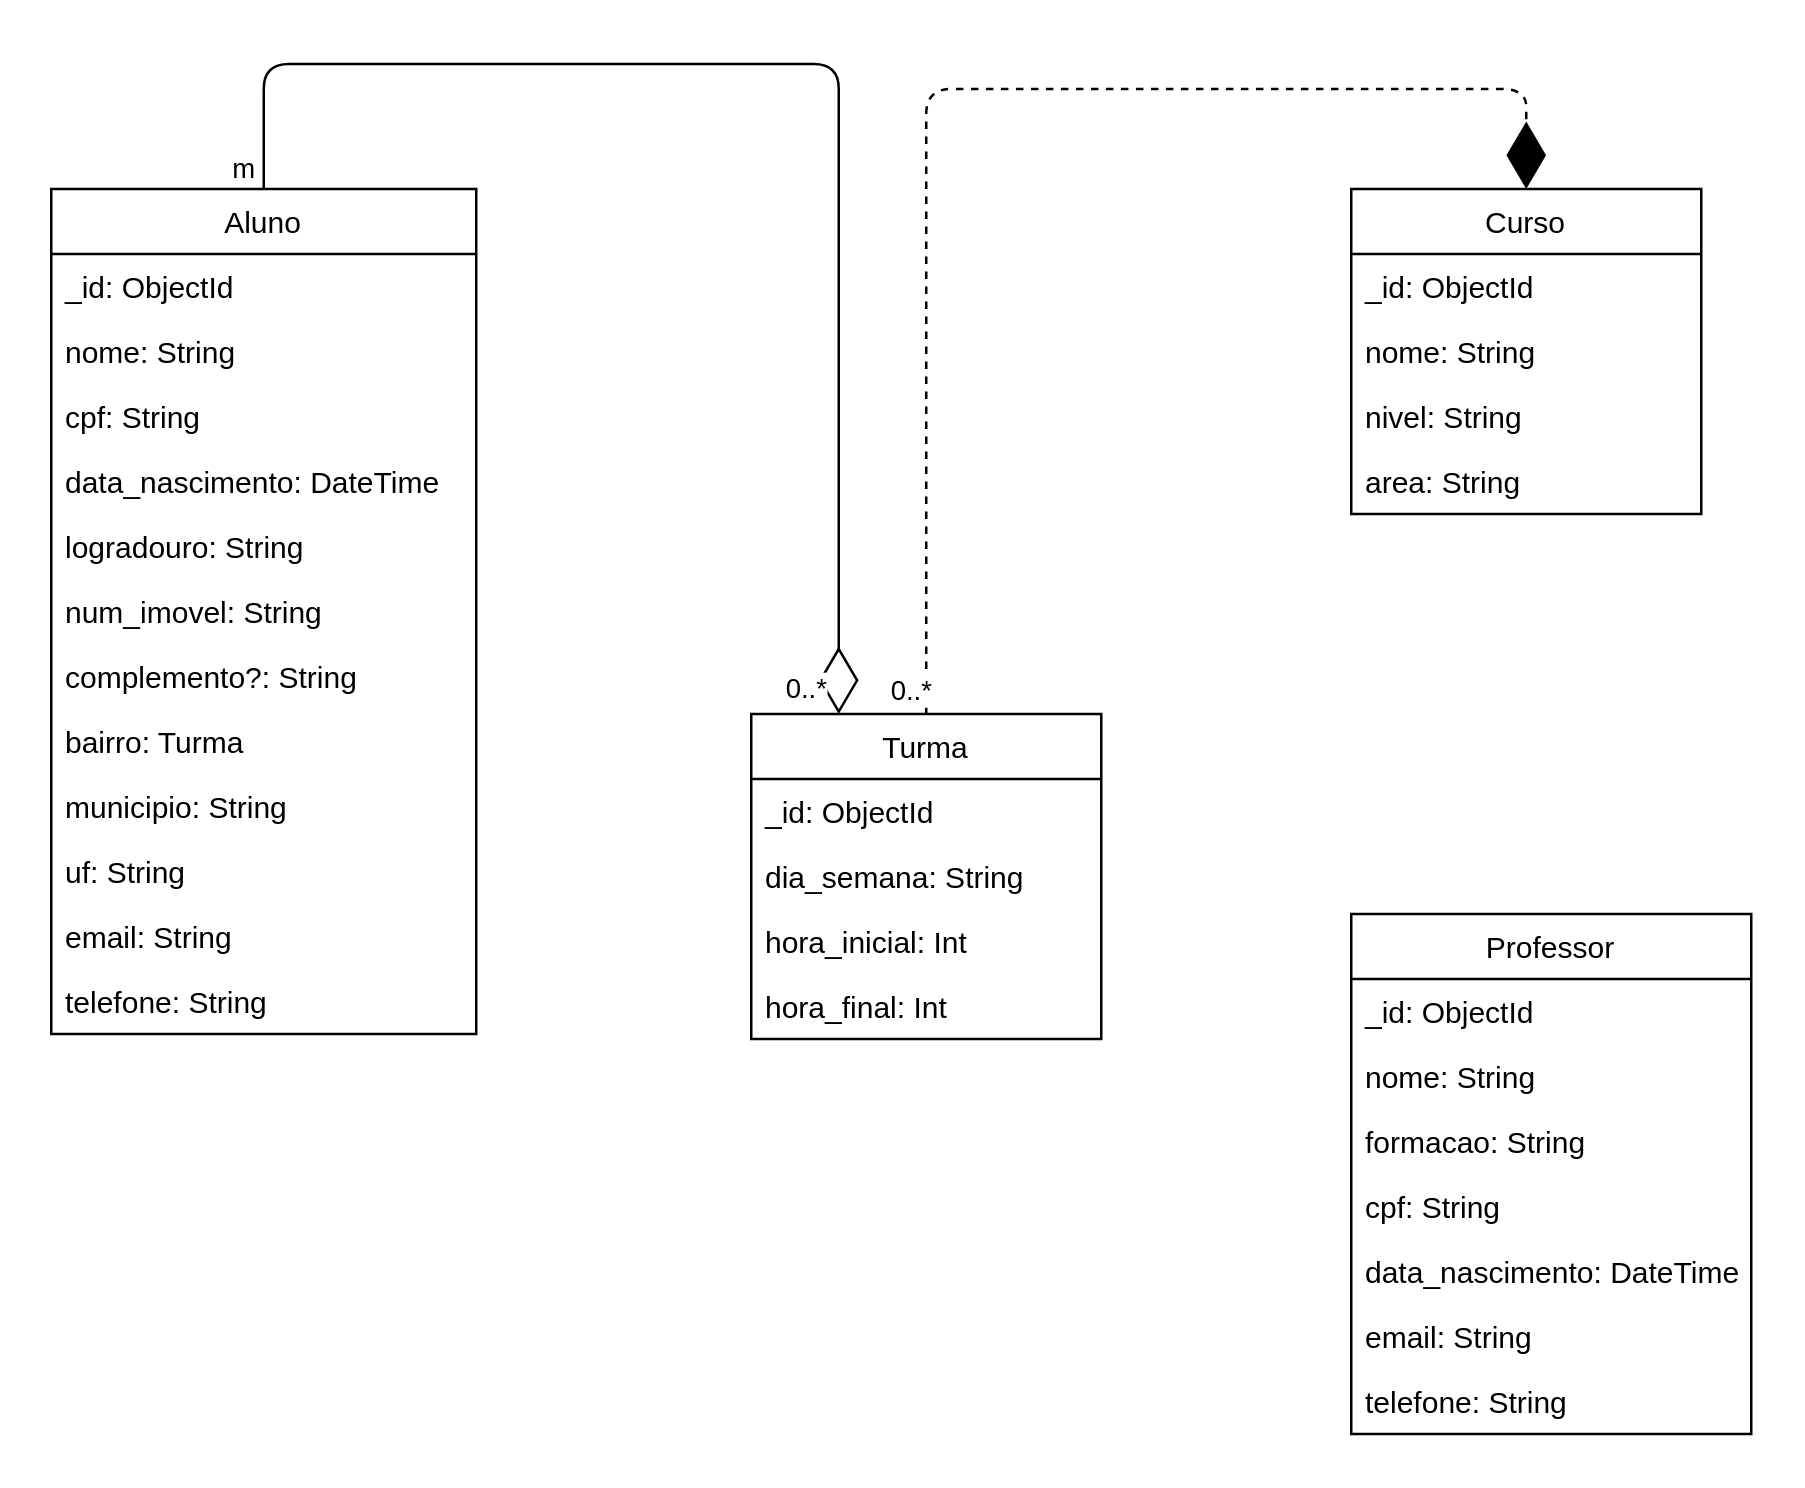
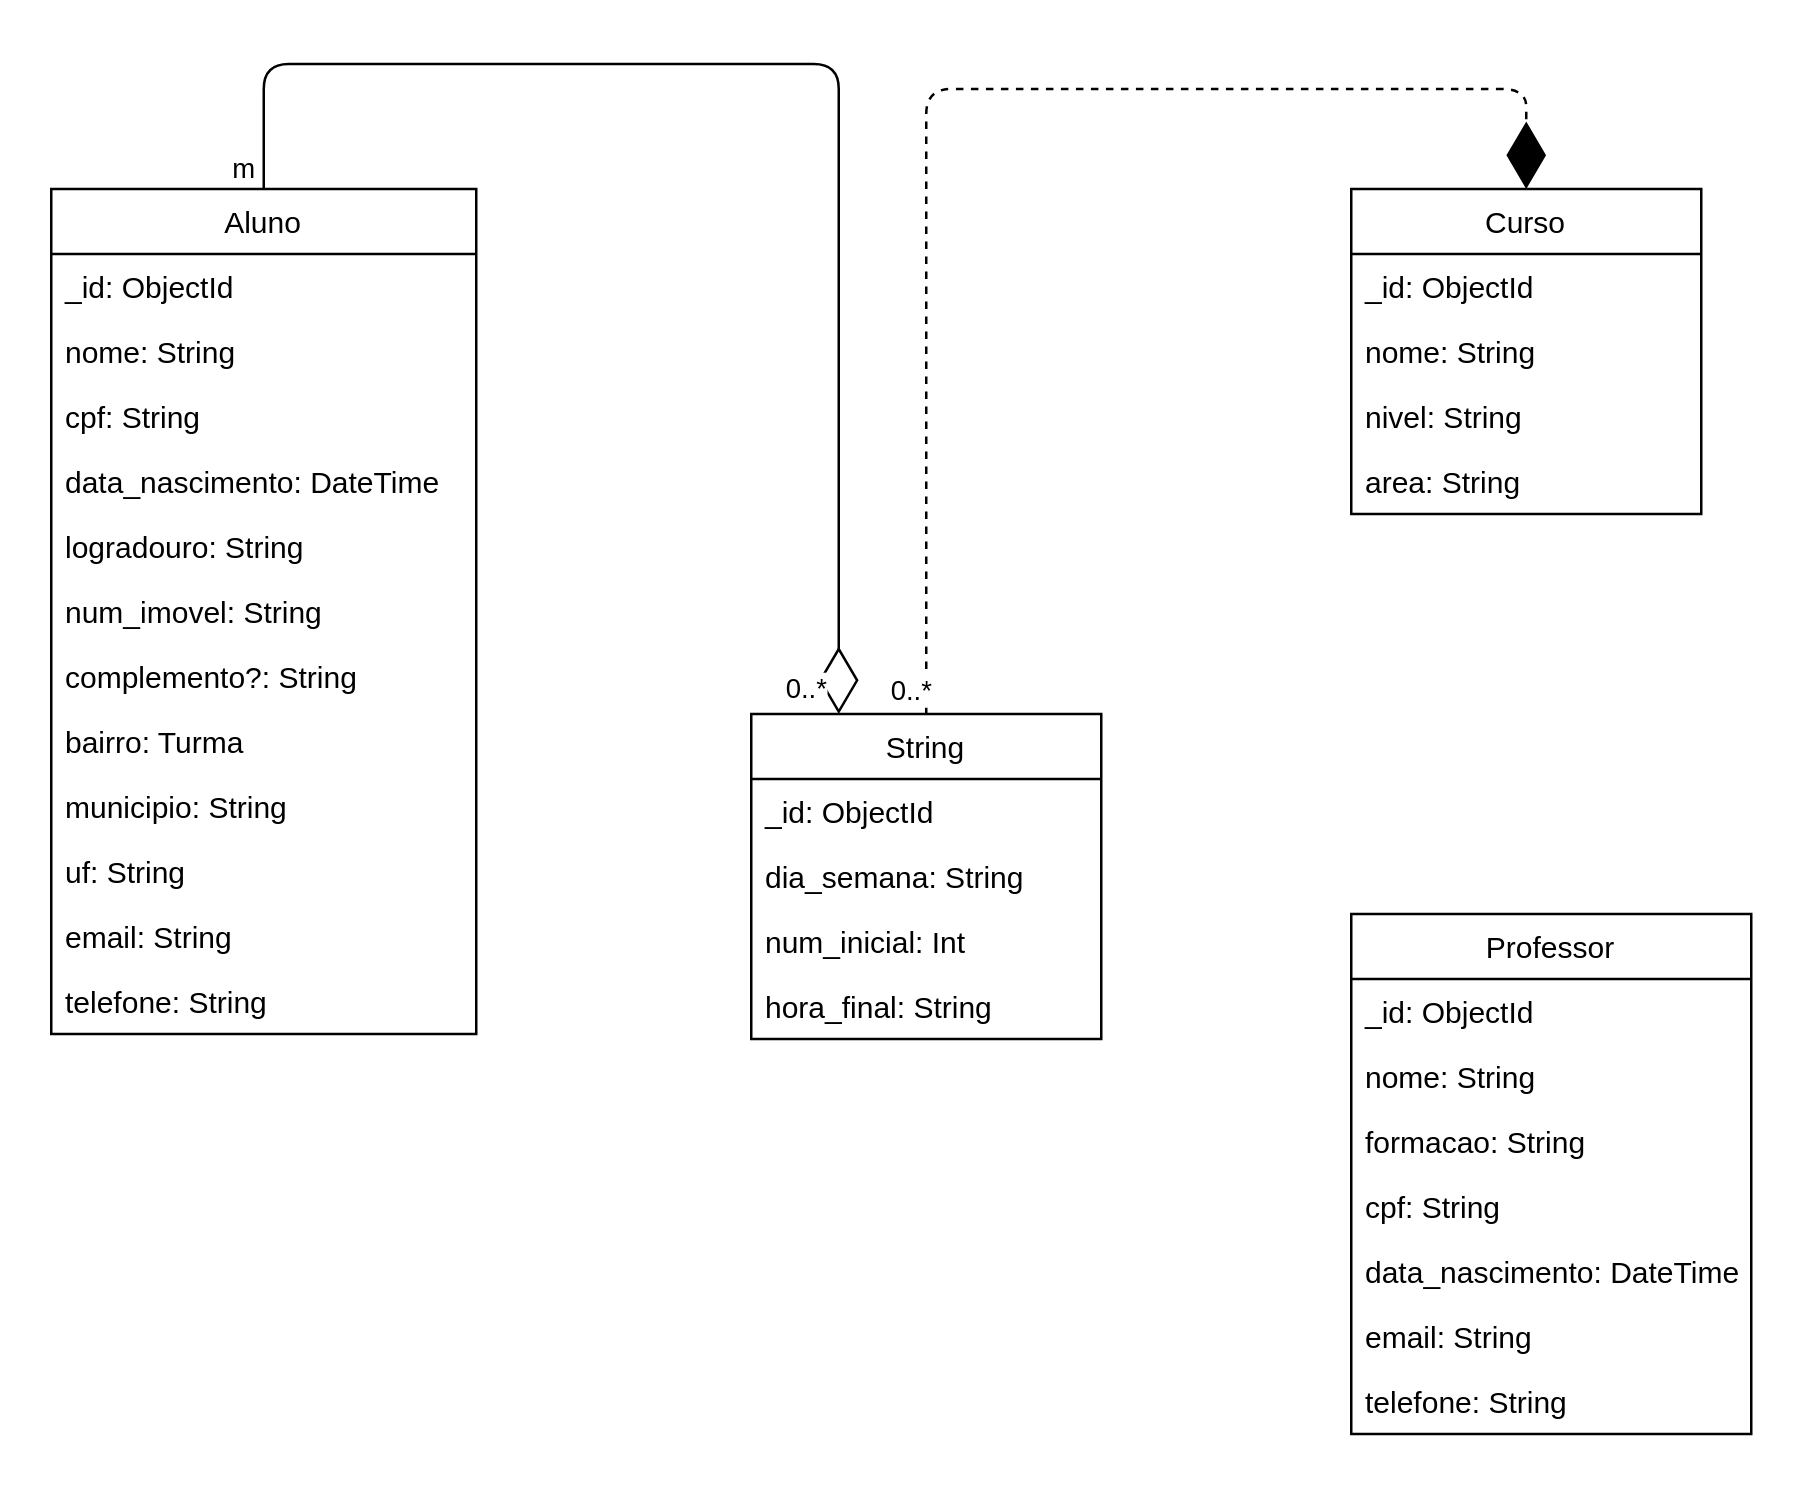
(925, 748) -> (925, 748)
(884, 943) -> (876, 943)
(875, 1008) -> (897, 1008)
